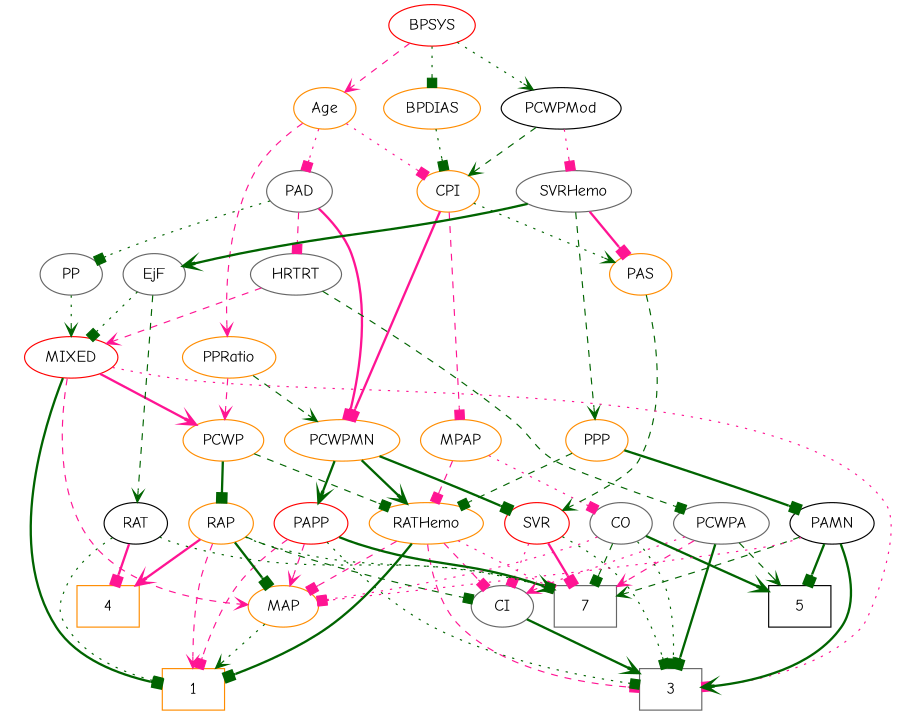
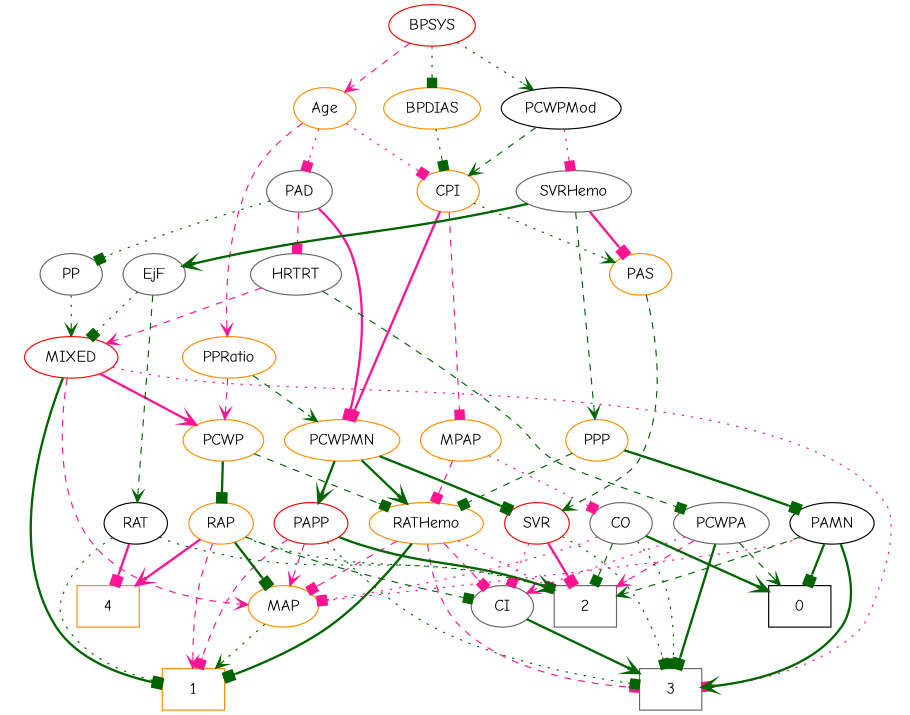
(585, 606) -> (585, 606)
(800, 606) -> (800, 606)
